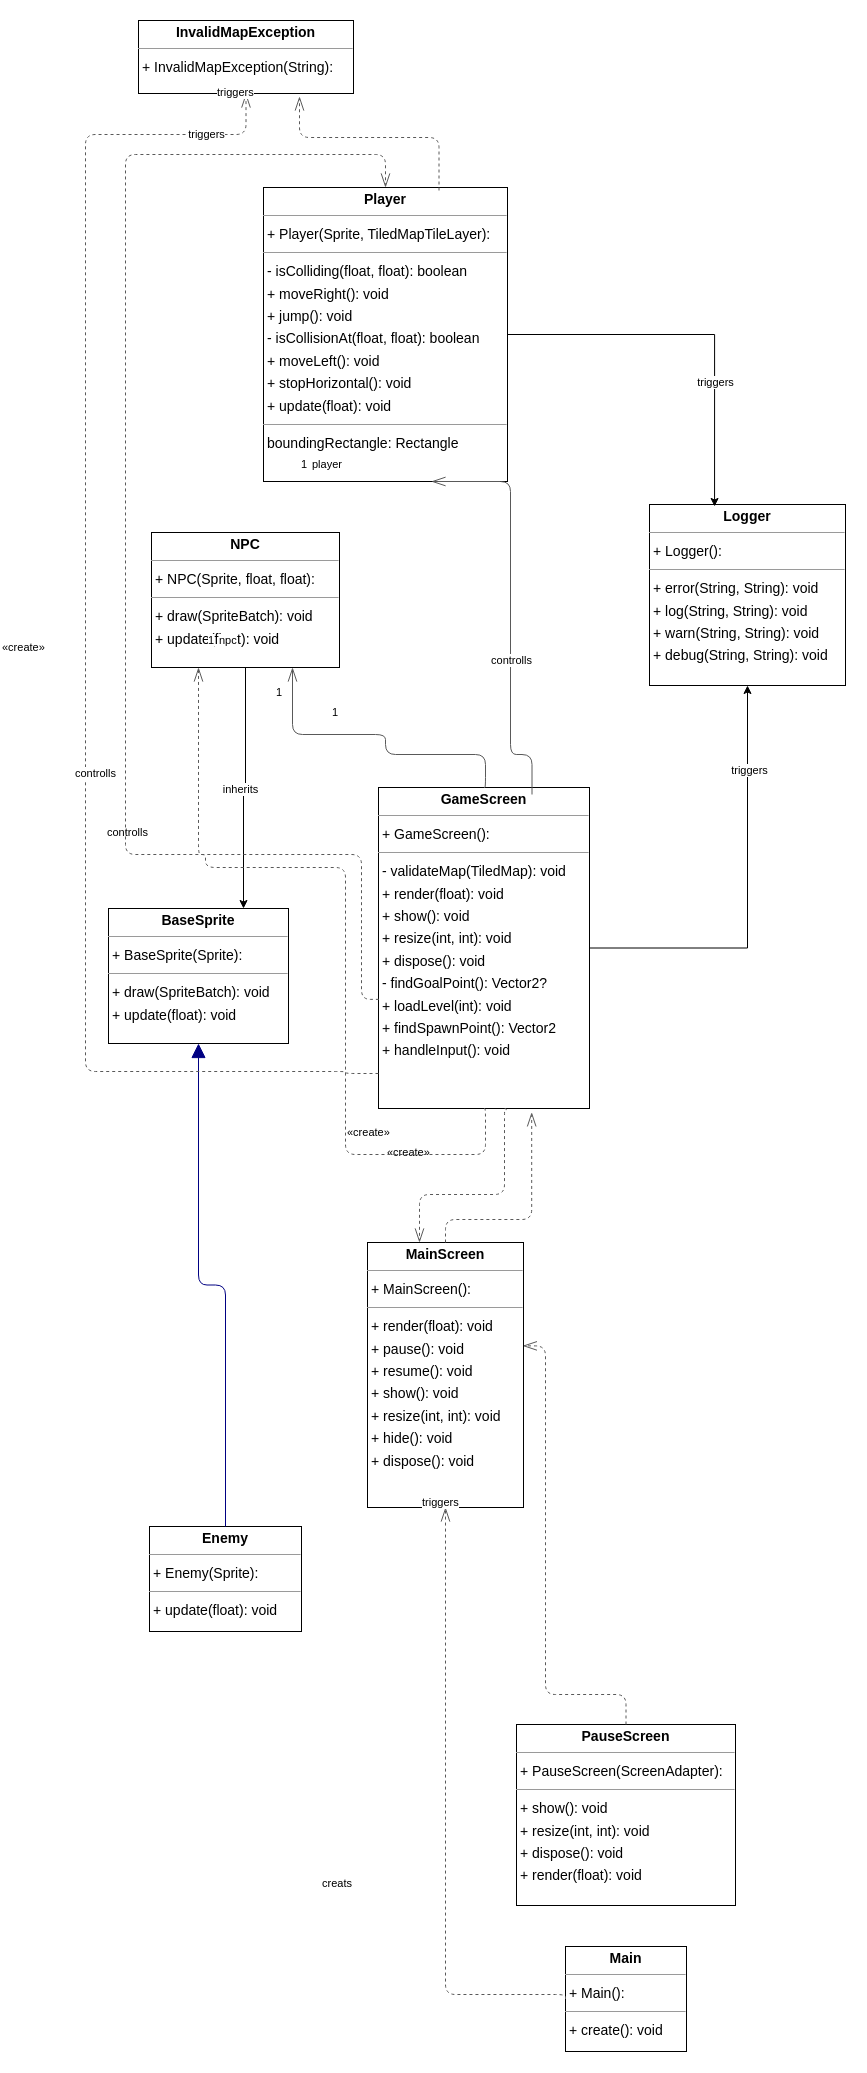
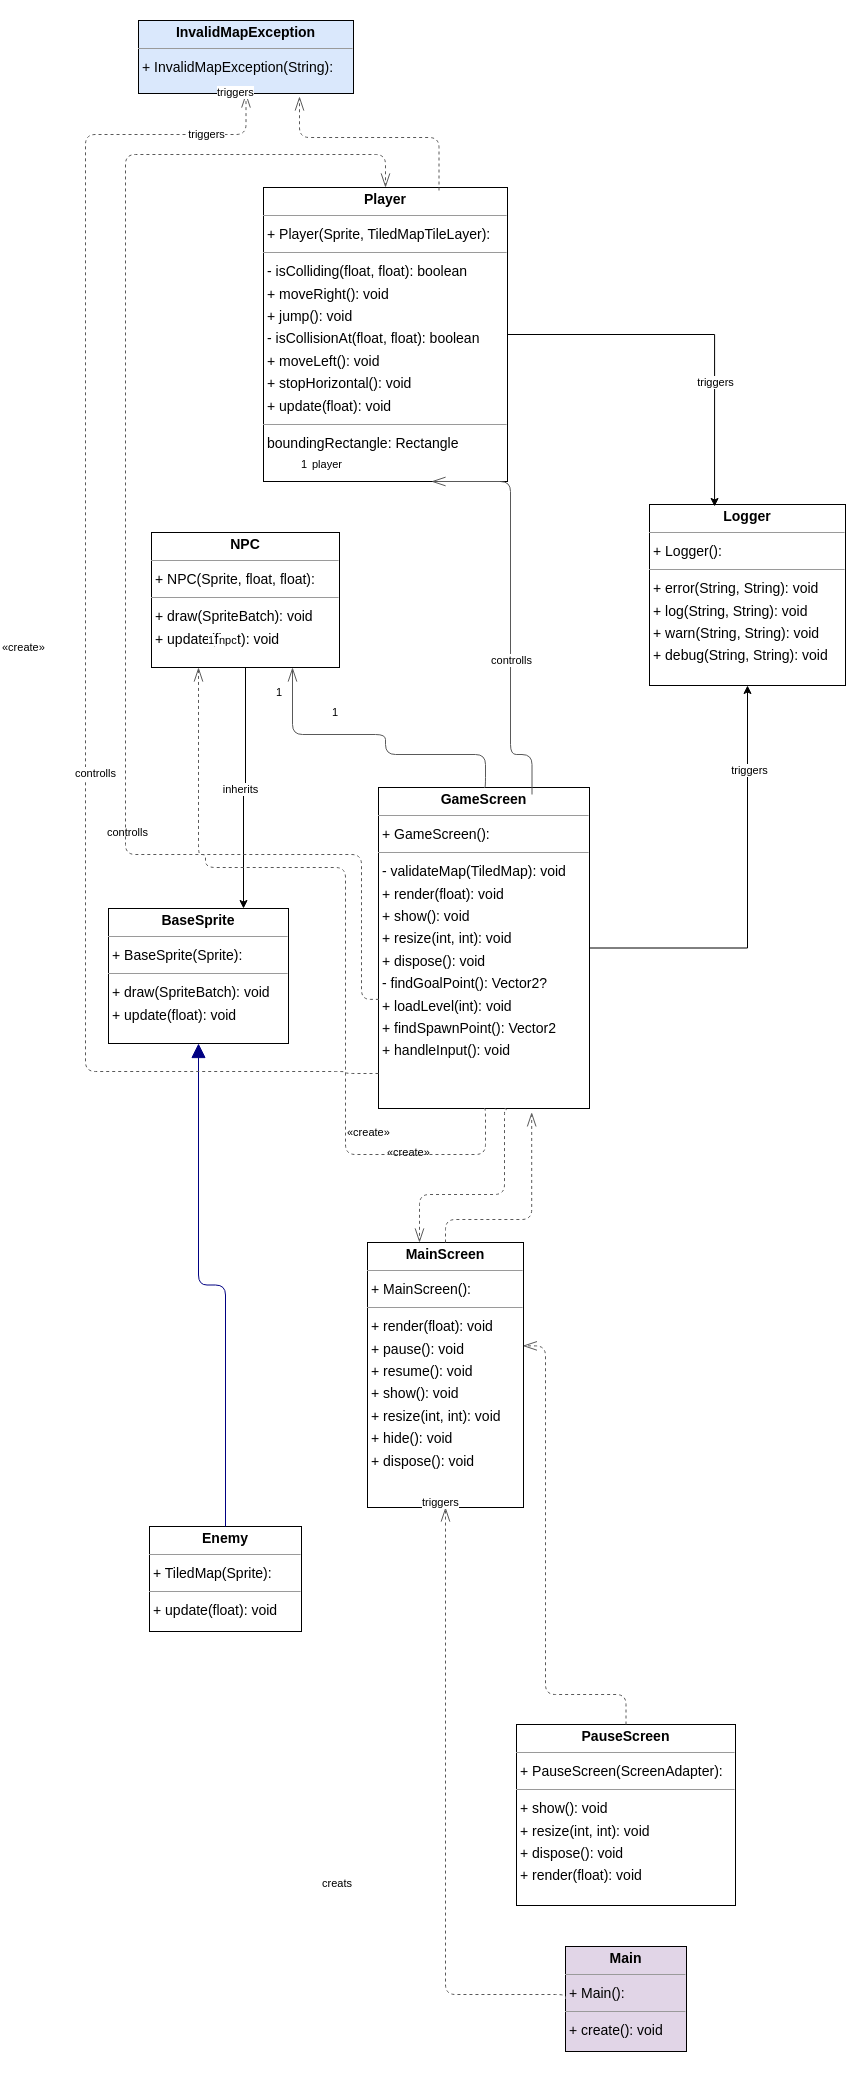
(246, 57) -> (246, 57)
(223, 1552) -> (223, 1552)
(626, 1999) -> (626, 1999)
